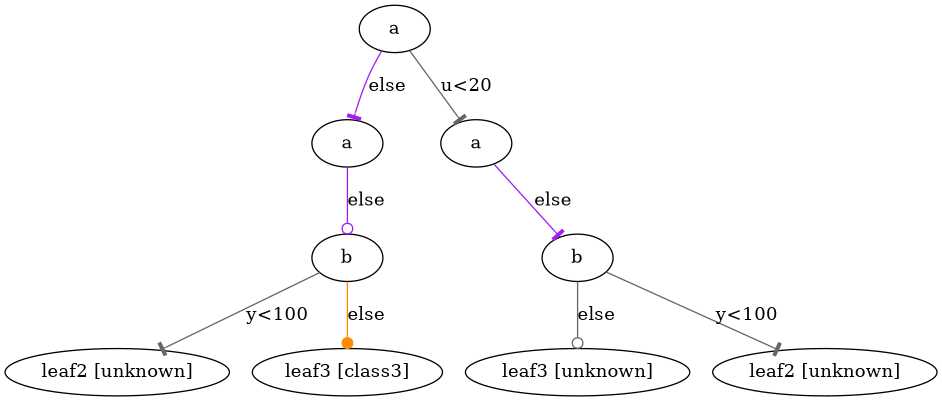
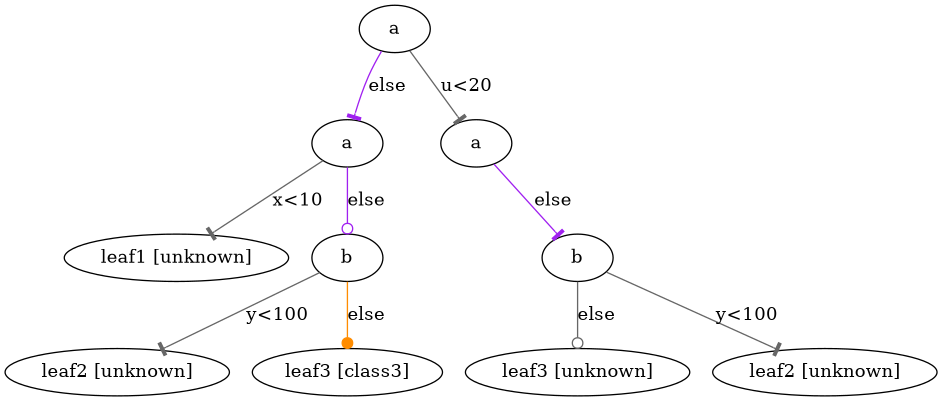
none -> (176, 258)
